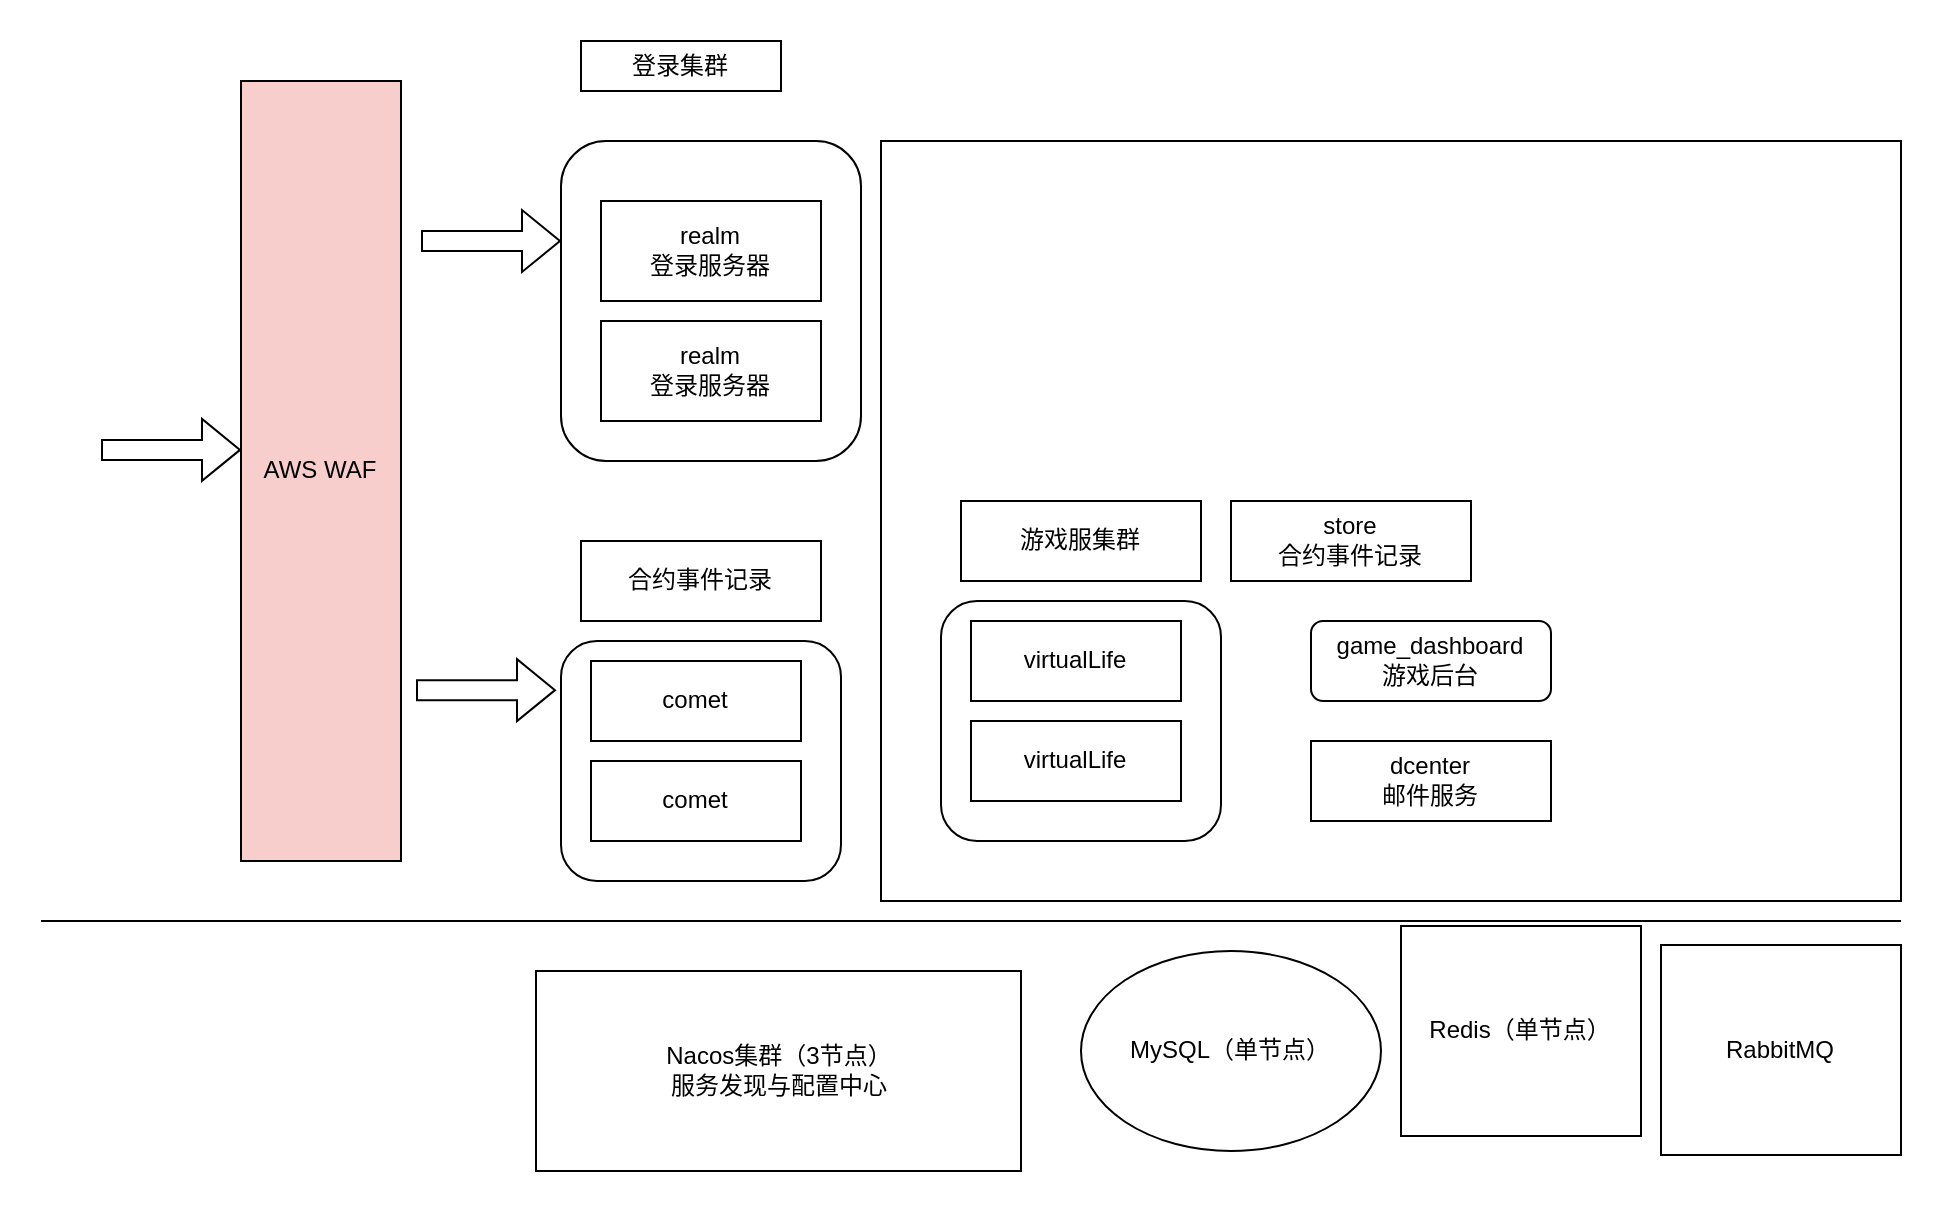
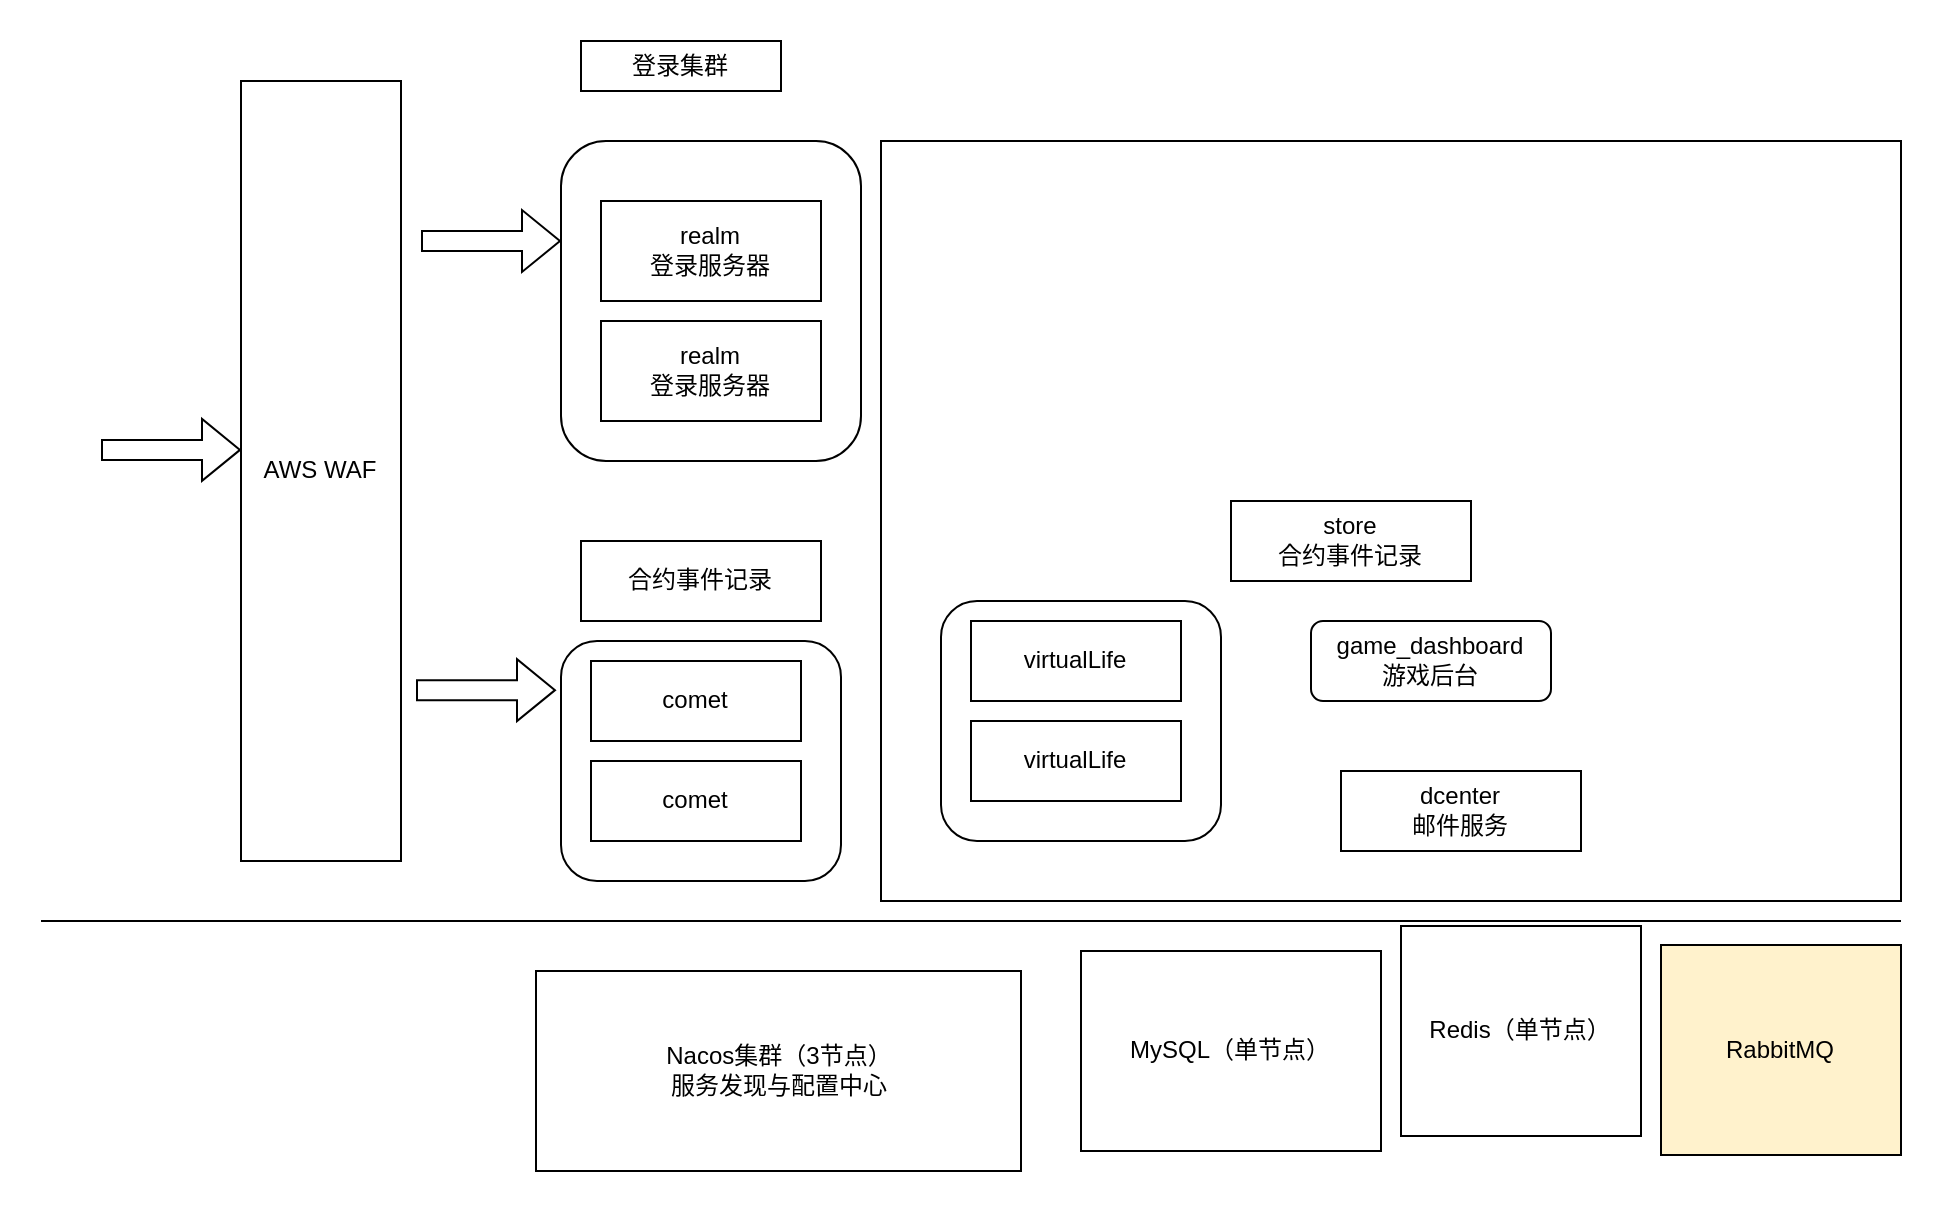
(321, 471) -> (321, 471)
(1081, 541) -> none
(1431, 781) -> (1461, 811)
(1781, 1050) -> (1781, 1050)
(1231, 1051) -> (1231, 1051)
